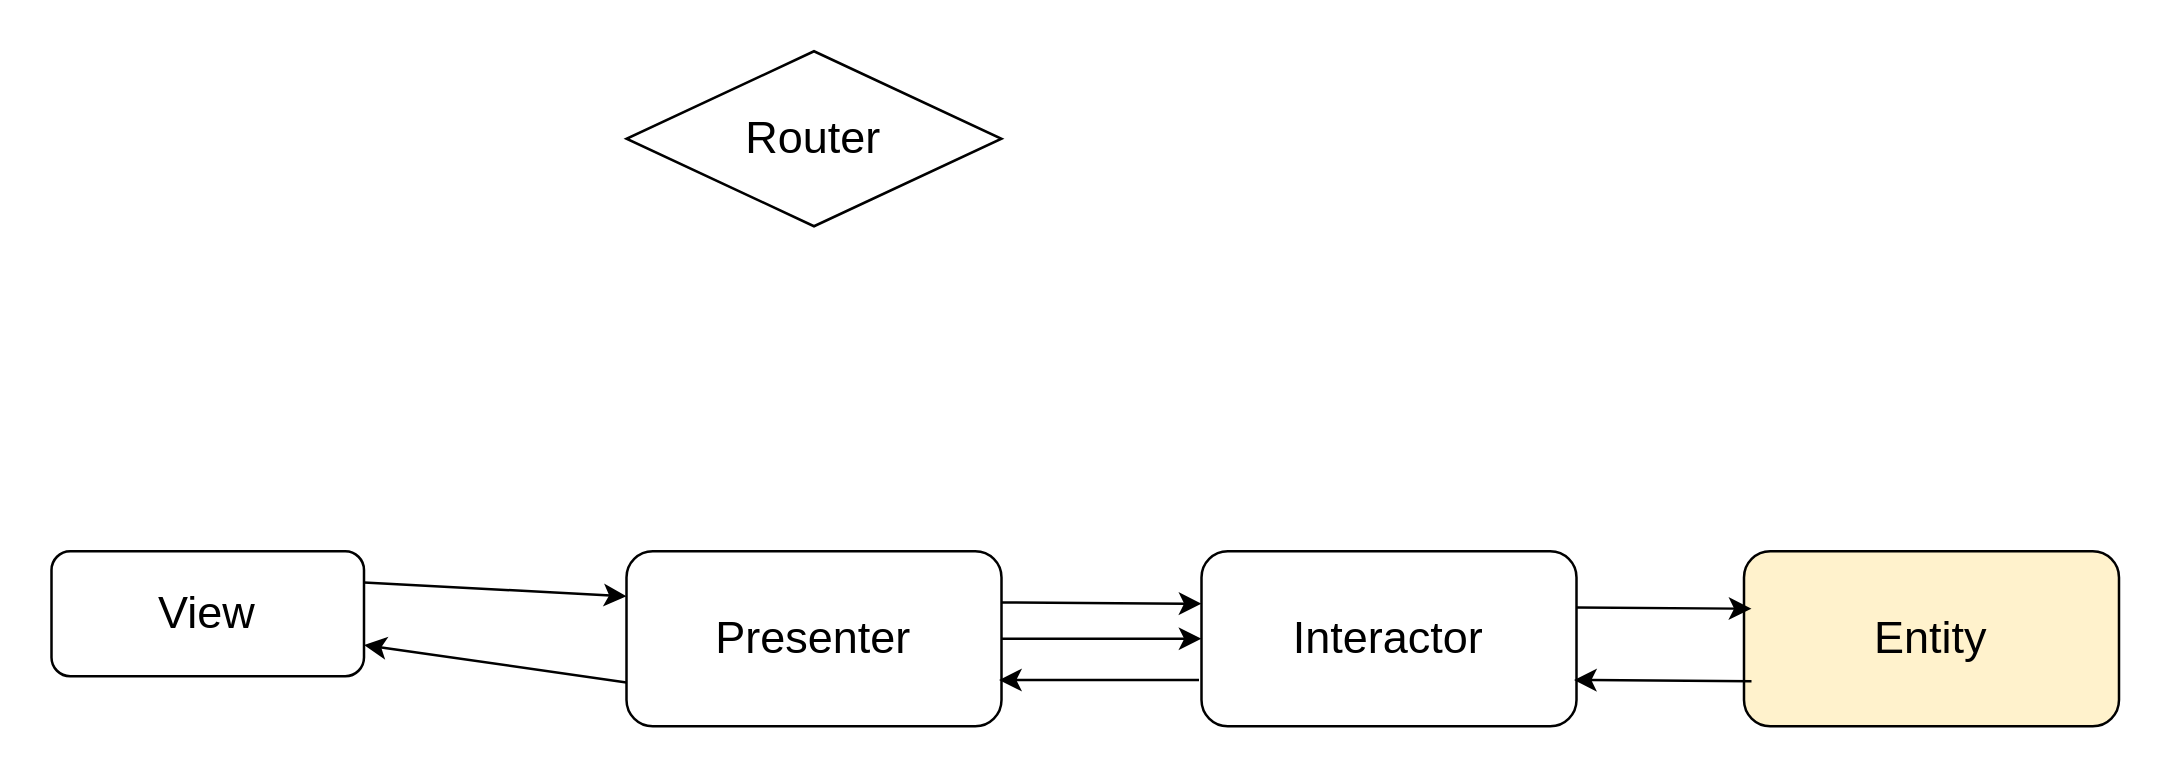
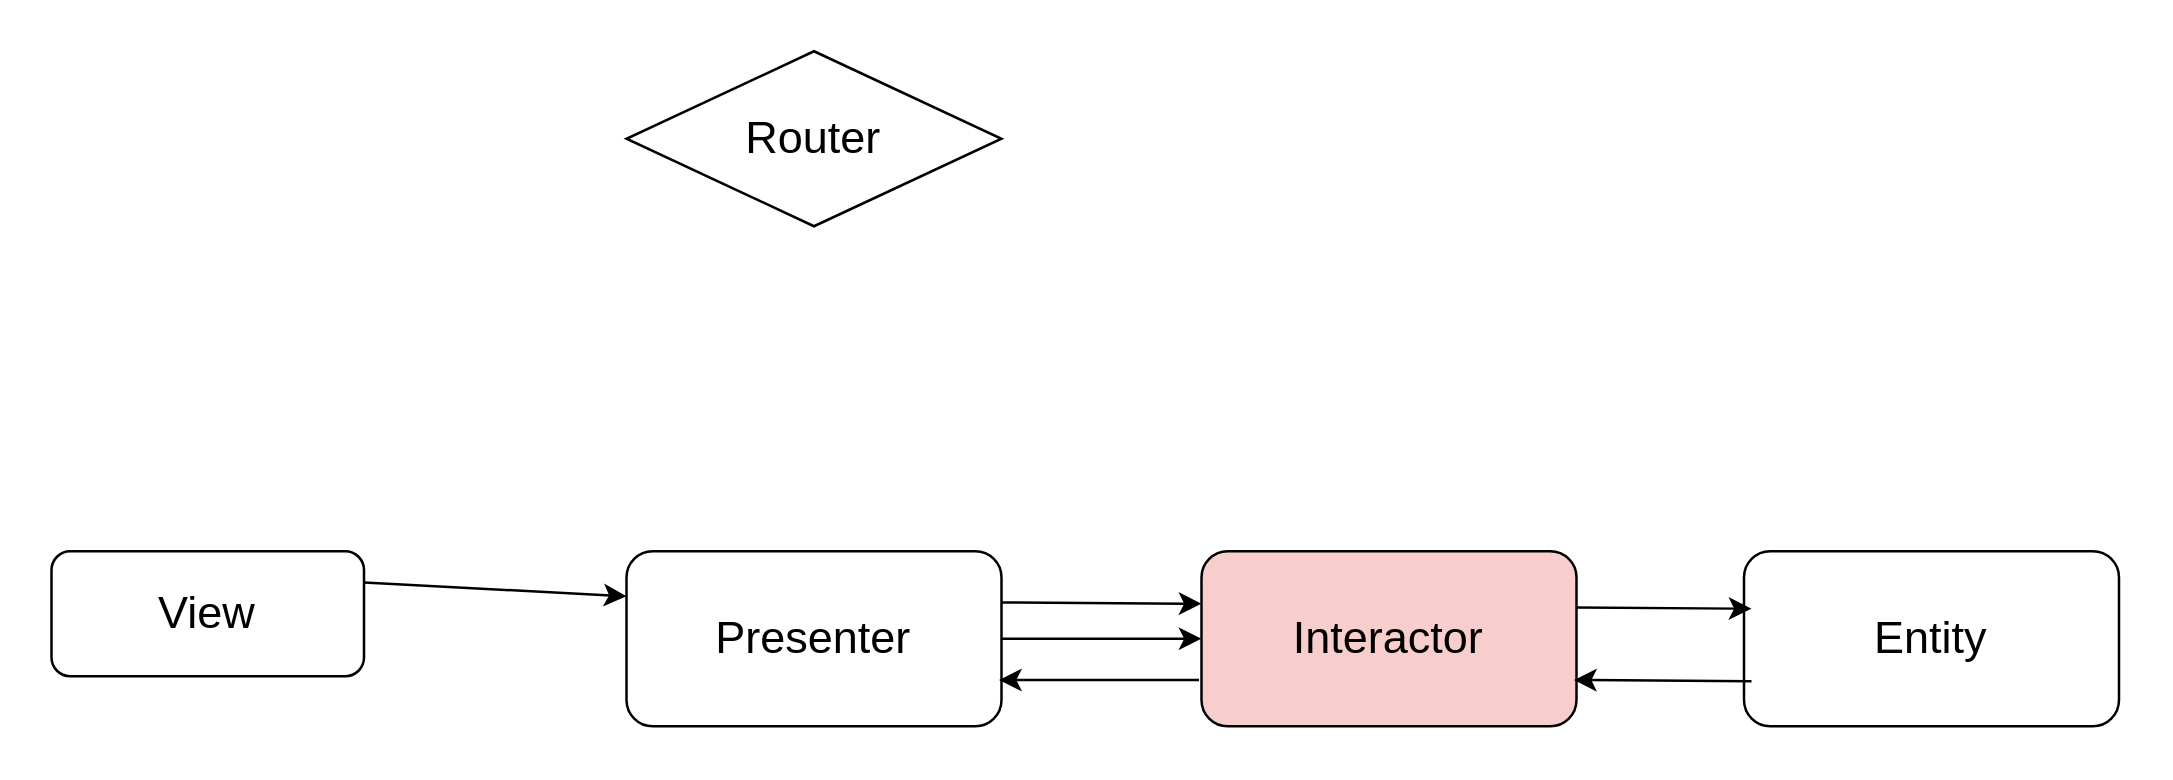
(1389, 639) -> (1389, 639)
(1931, 639) -> (1931, 639)
(503, 665) -> none
